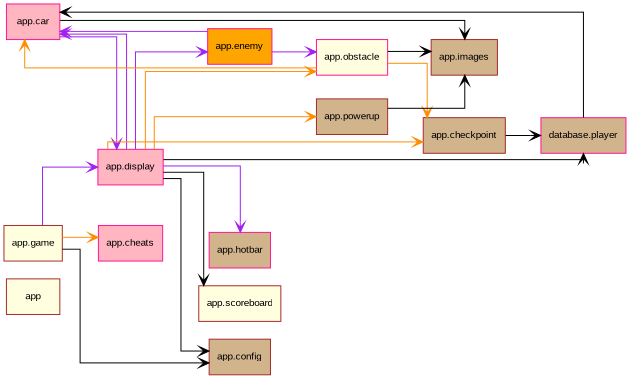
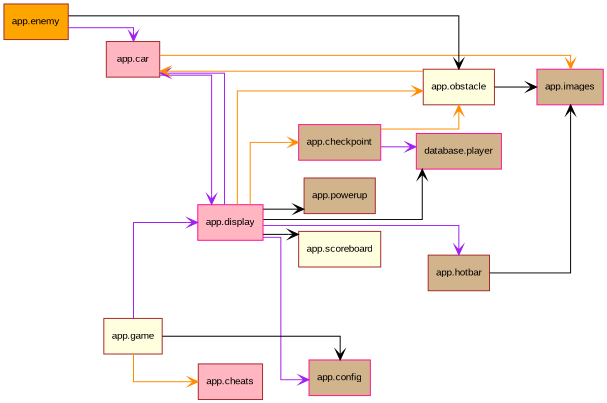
(379, 12) -> none
(267, 20) -> (367, 55)
(33, 22) -> (133, 59)
(240, 46) -> (36, 22)
(289, 52) -> (285, 16)
(352, 57) -> (459, 87)
(464, 57) -> (570, 87)
(427, 66) -> (427, 129)
(135, 77) -> none
(438, 108) -> (571, 234)
(214, 117) -> (279, 209)
(464, 135) -> (340, 142)
(518, 135) -> (394, 147)
(131, 243) -> (230, 382)
(240, 250) -> (459, 273)
(181, 265) -> (281, 309)
(33, 297) -> none
(240, 357) -> (340, 378)
